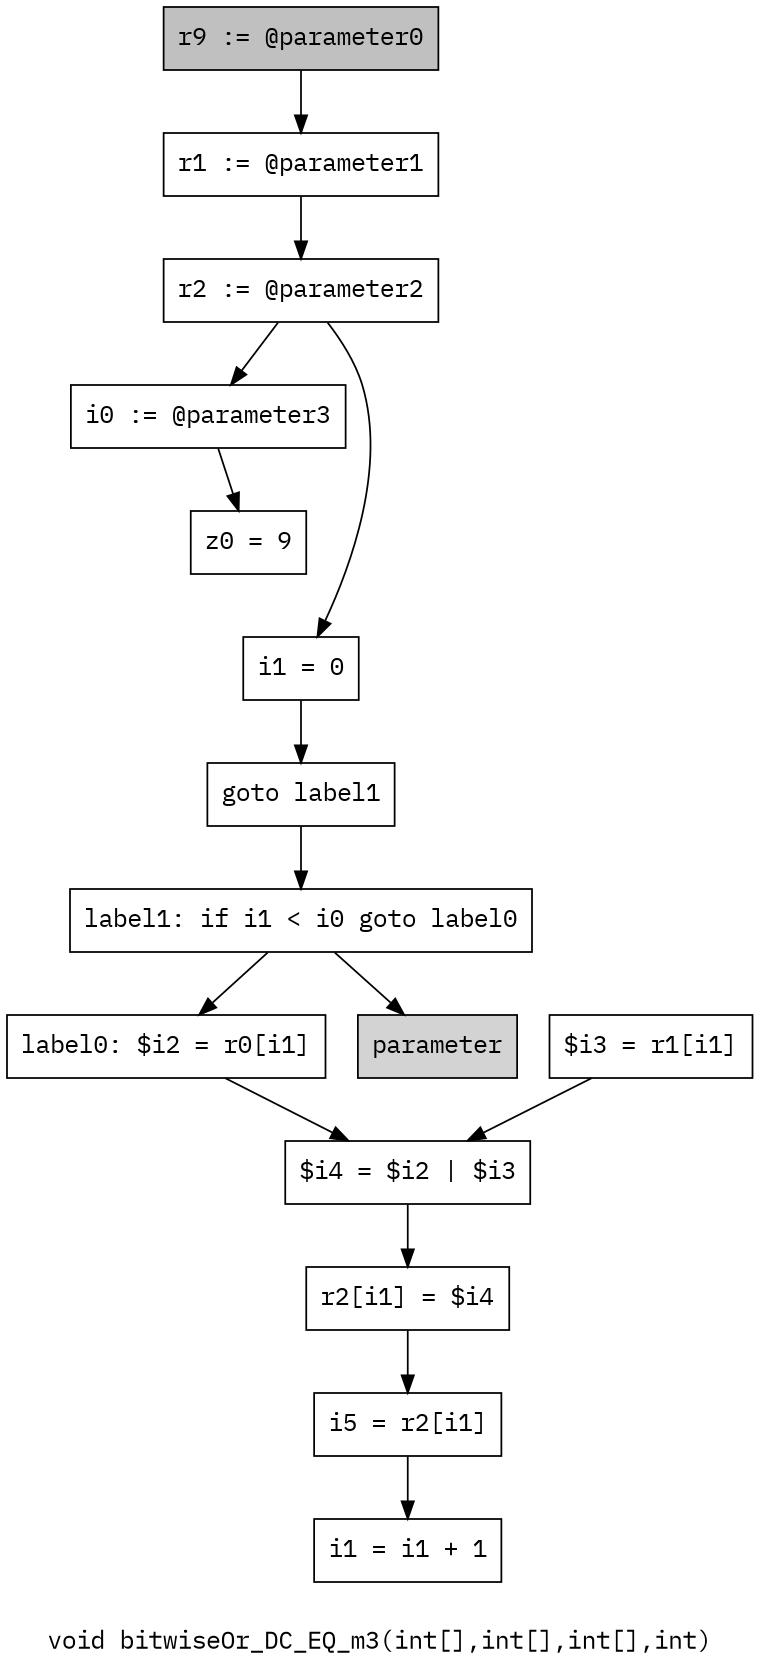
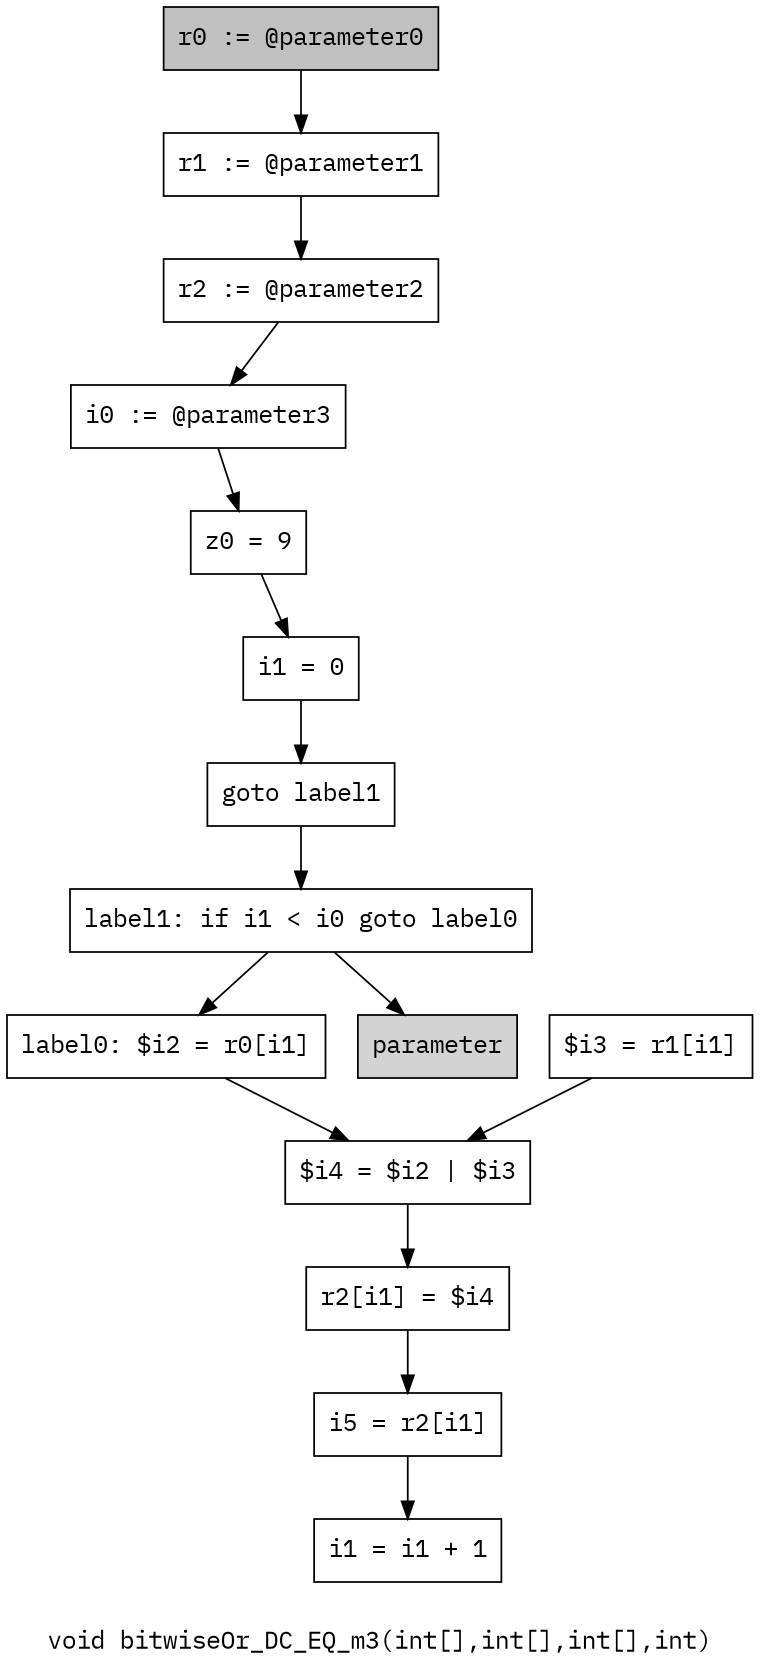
(301, 38) -> (301, 38)
(369, 470) -> (271, 597)
